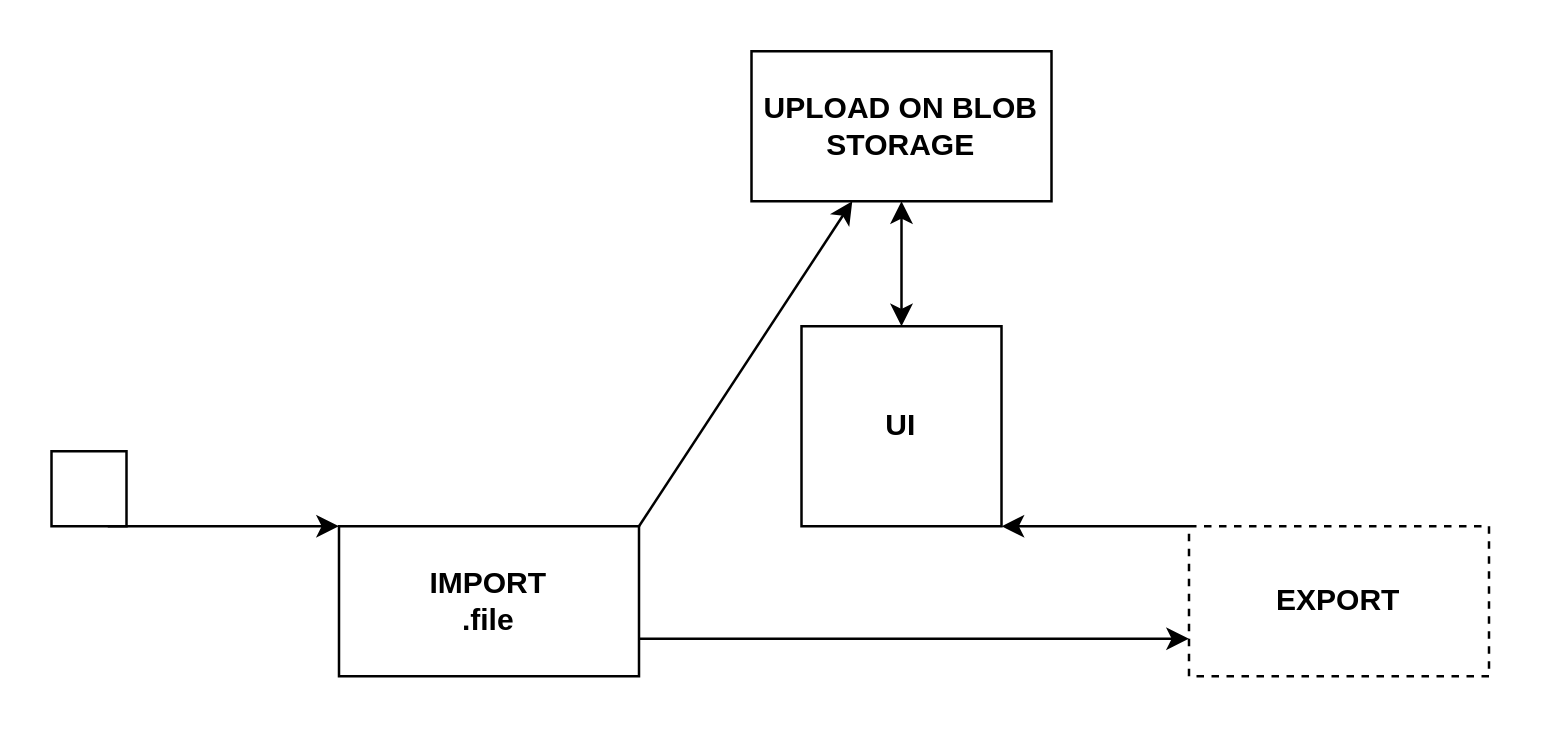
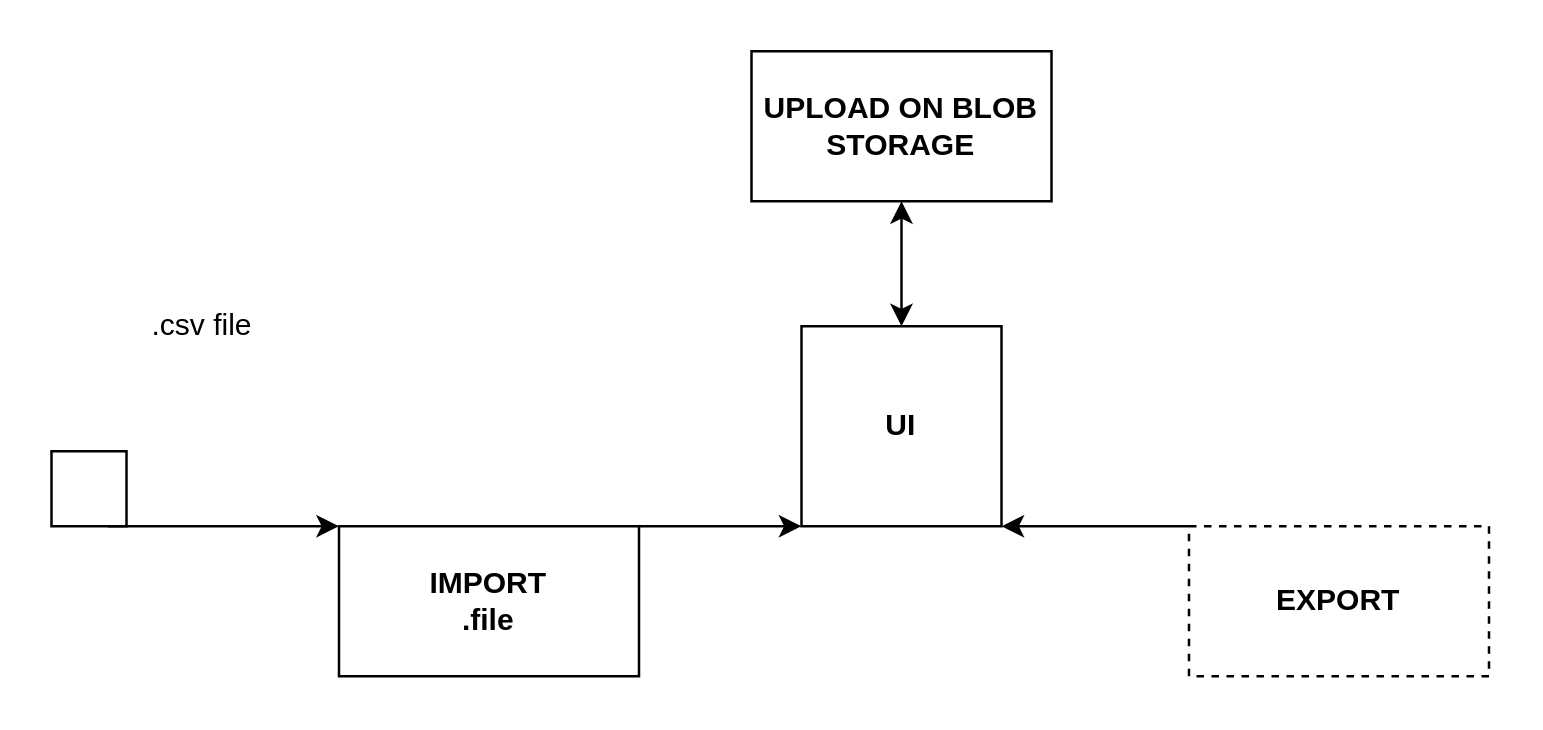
none -> (201, 326)
(741, 370) -> (712, 526)
(906, 639) -> none
